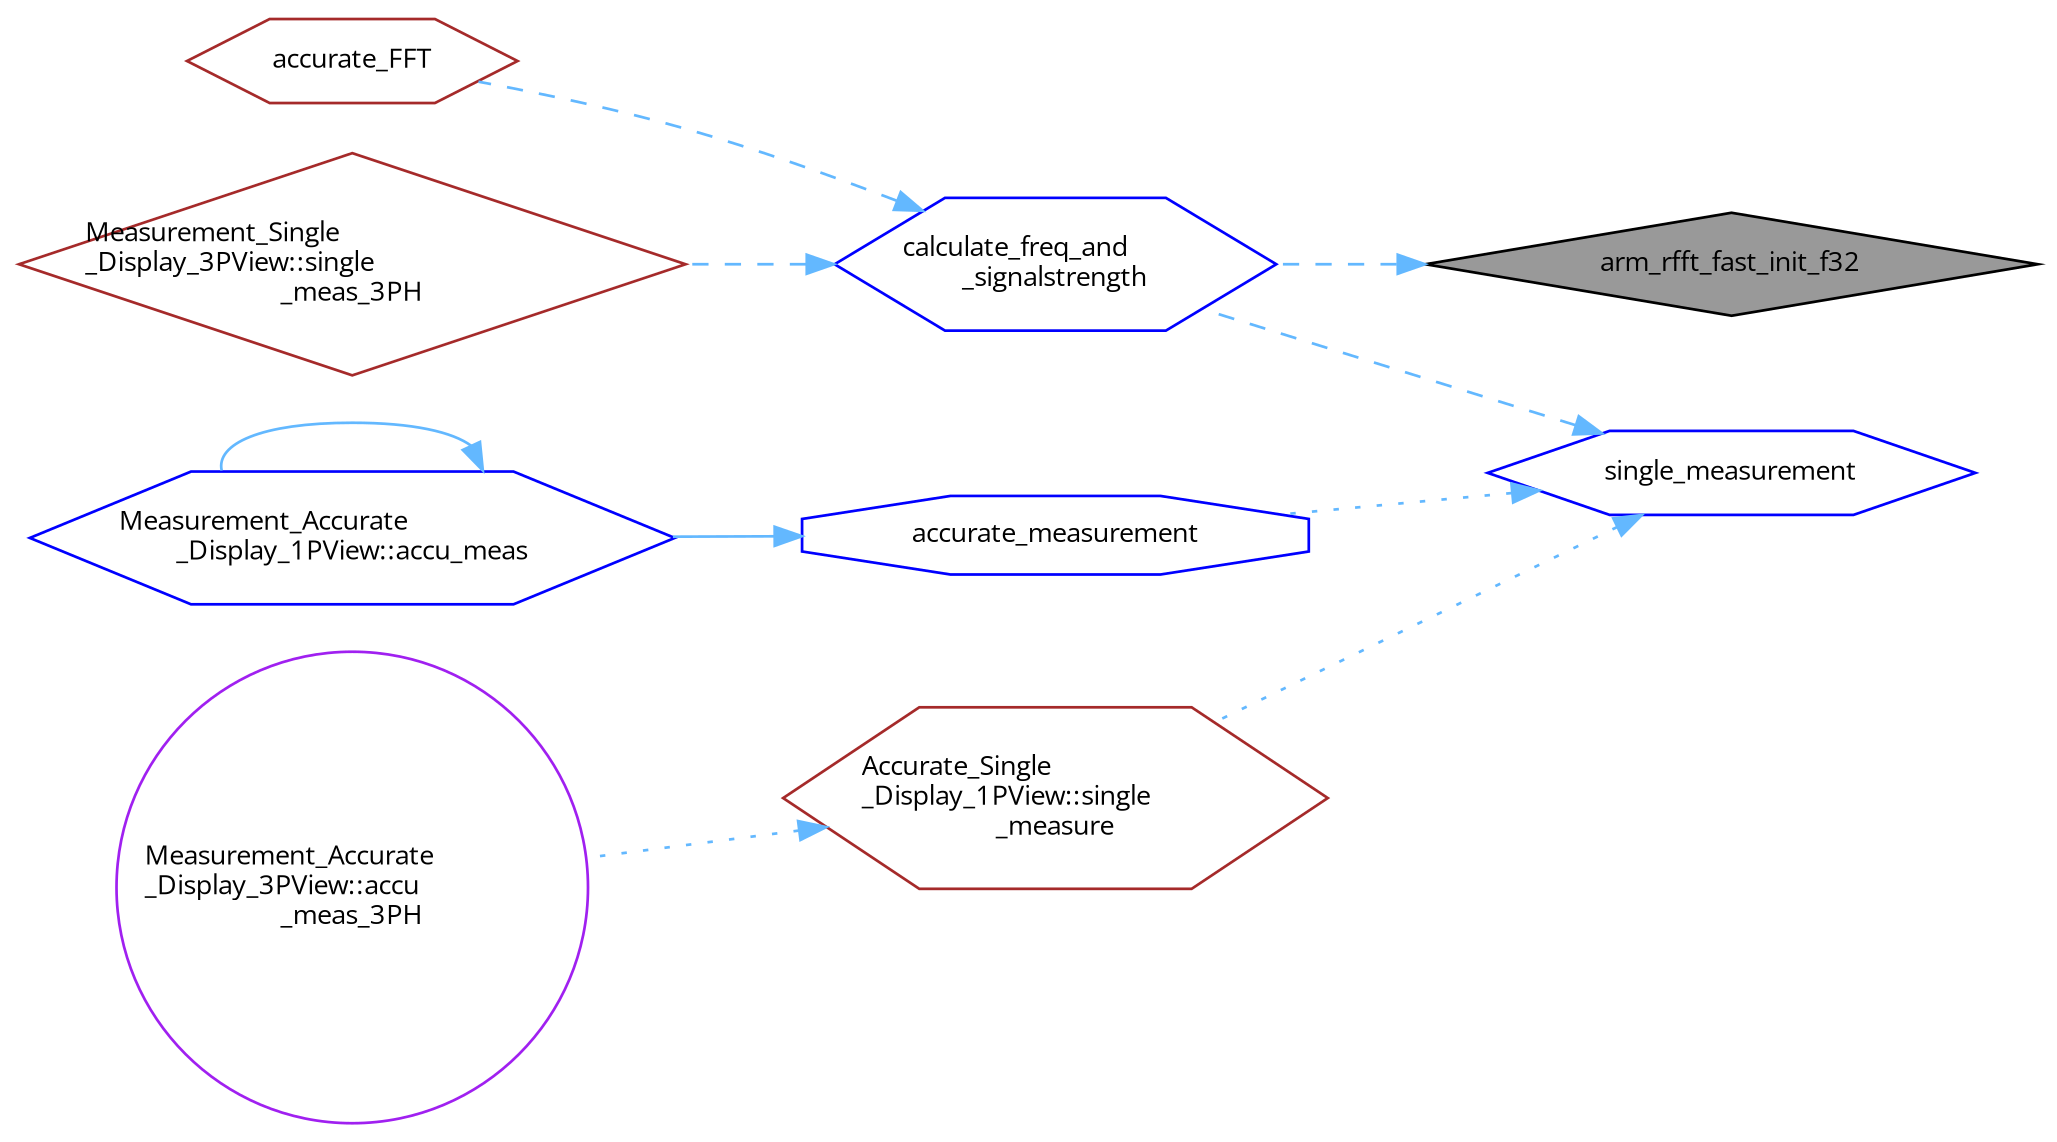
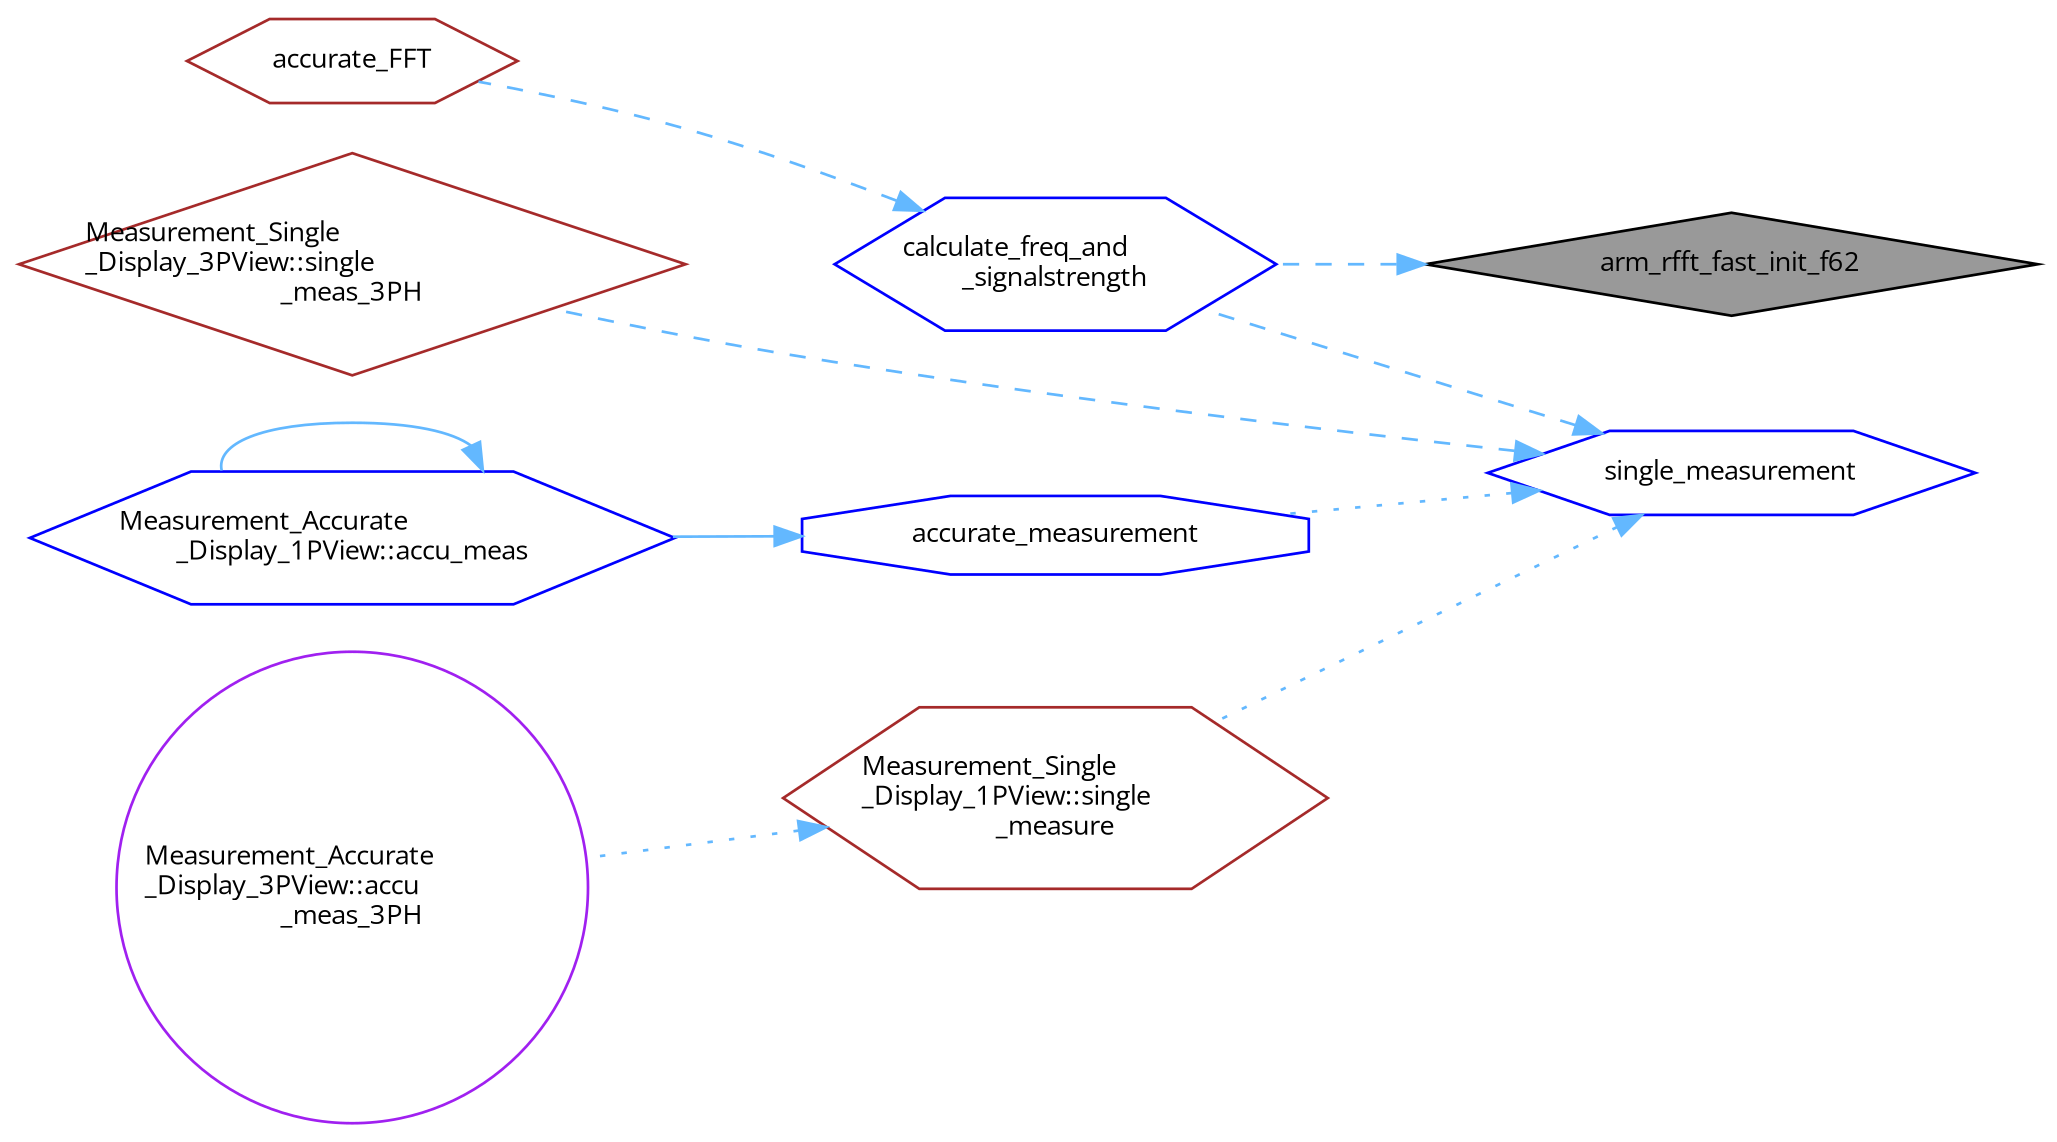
(746, 264) -> (1032, 391)
(1732, 264) -> (1732, 264)
(1055, 798) -> (1055, 798)
